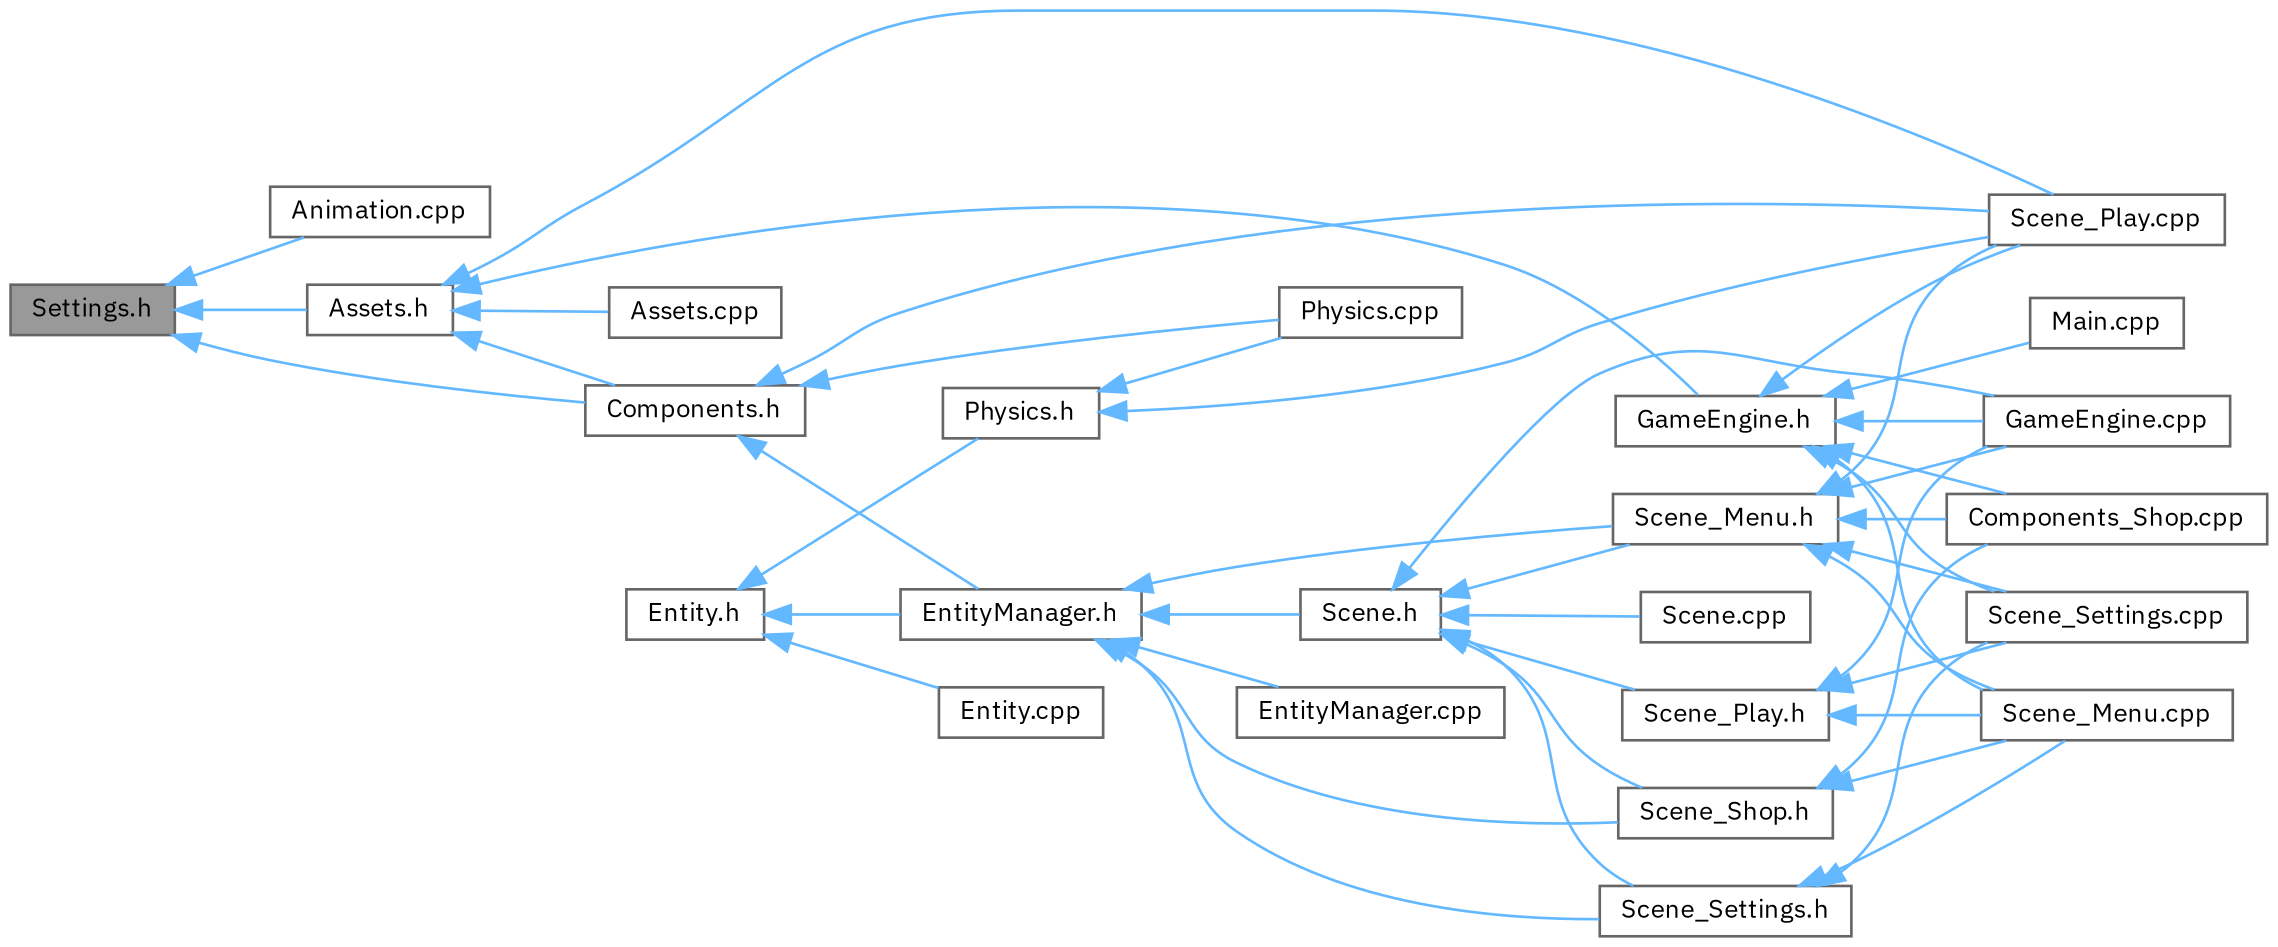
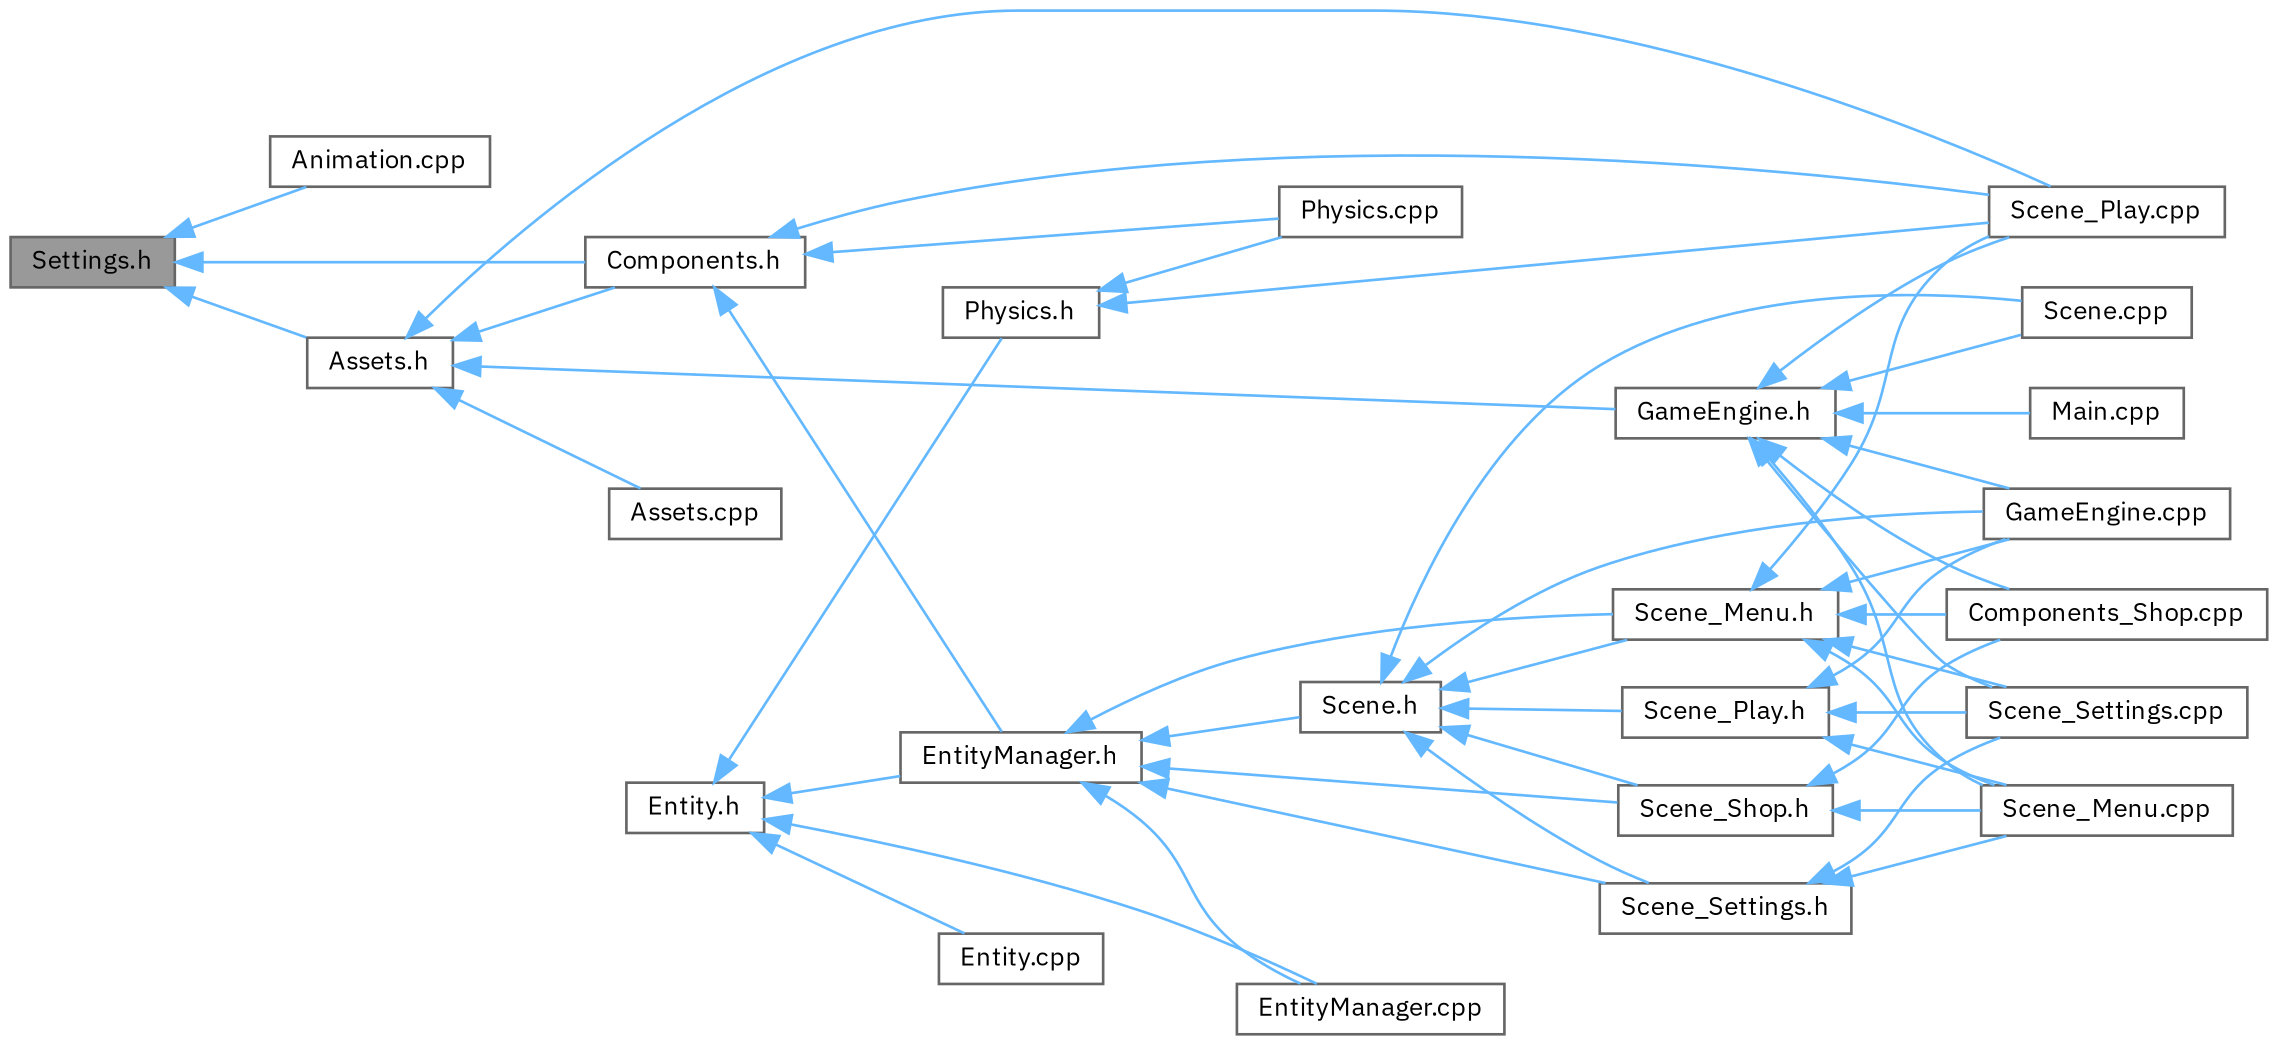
none -> (1935, 358)
none -> (1059, 886)
